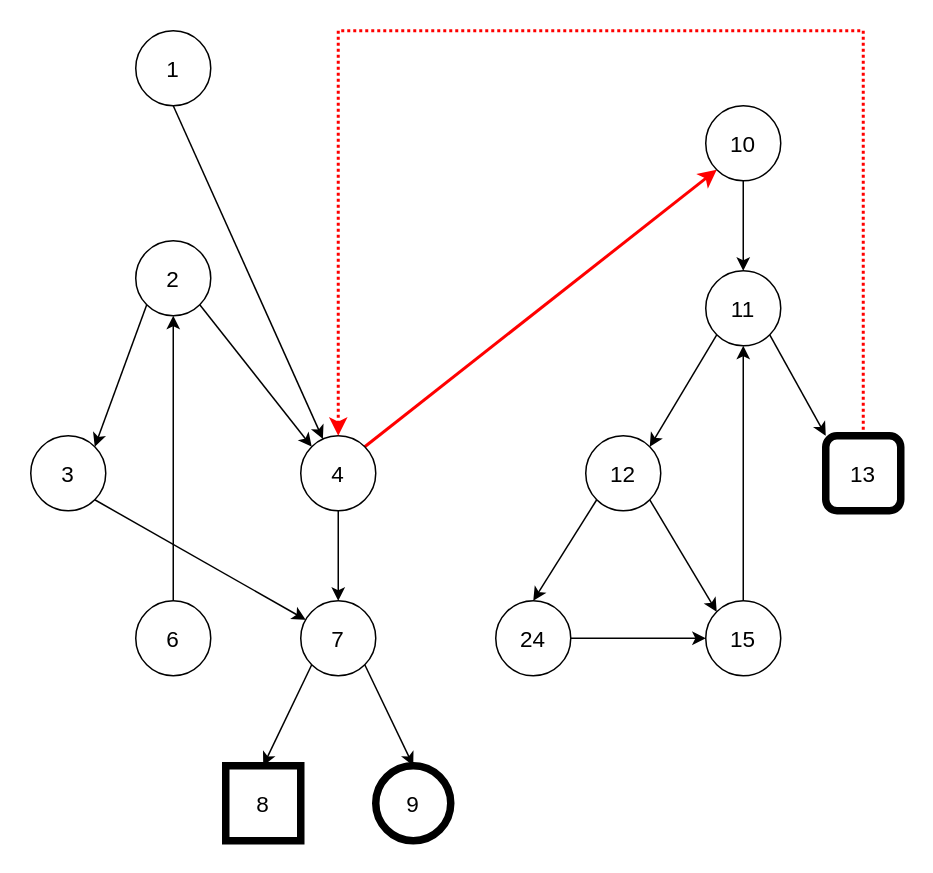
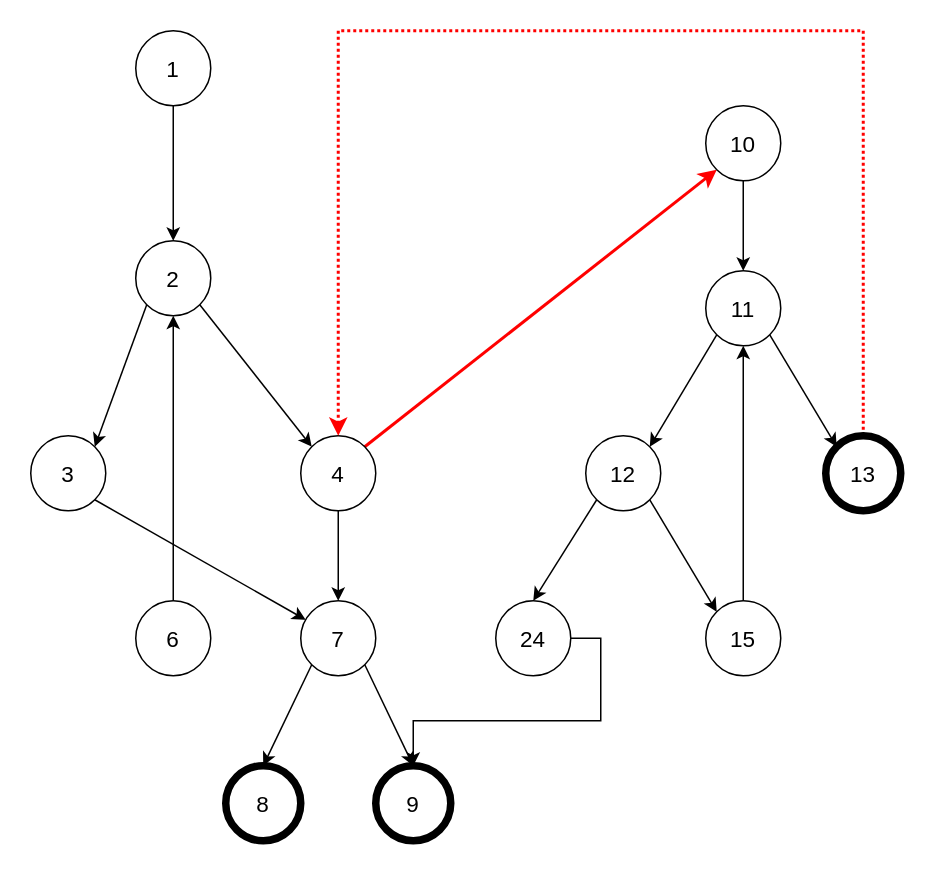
(246, 268) -> (173, 168)
(863, 473) -> (863, 473)
(647, 638) -> (533, 721)
(263, 803) -> (263, 803)
